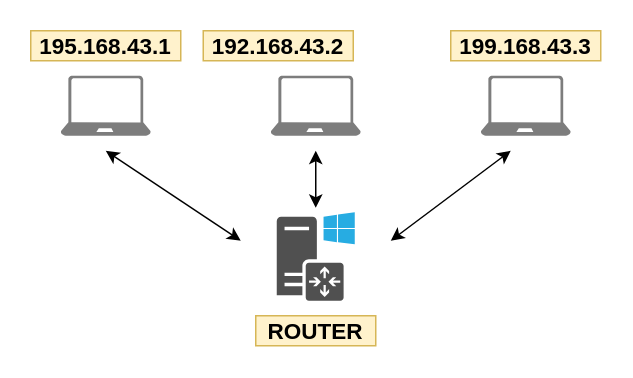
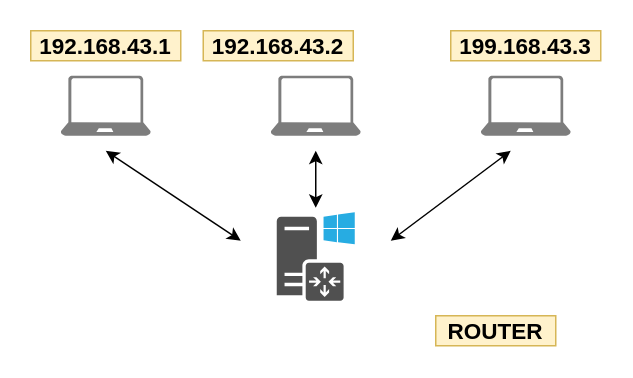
(106, 46) -> (106, 46)
(316, 331) -> (496, 331)
